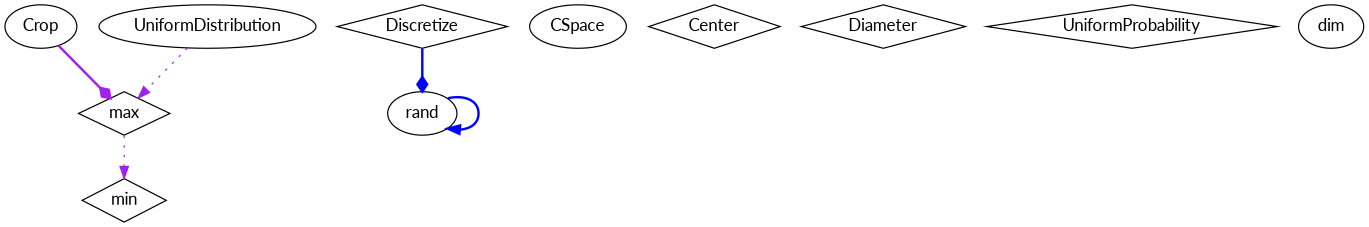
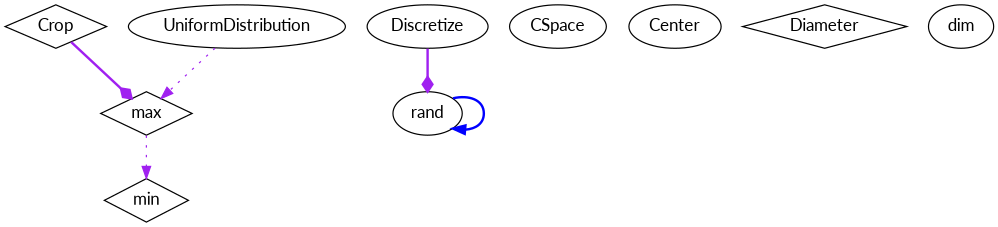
(41, 27) -> (56, 27)
(422, 27) -> (428, 27)
(714, 27) -> (675, 27)
(1132, 27) -> none
(422, 63) -> (428, 63)
